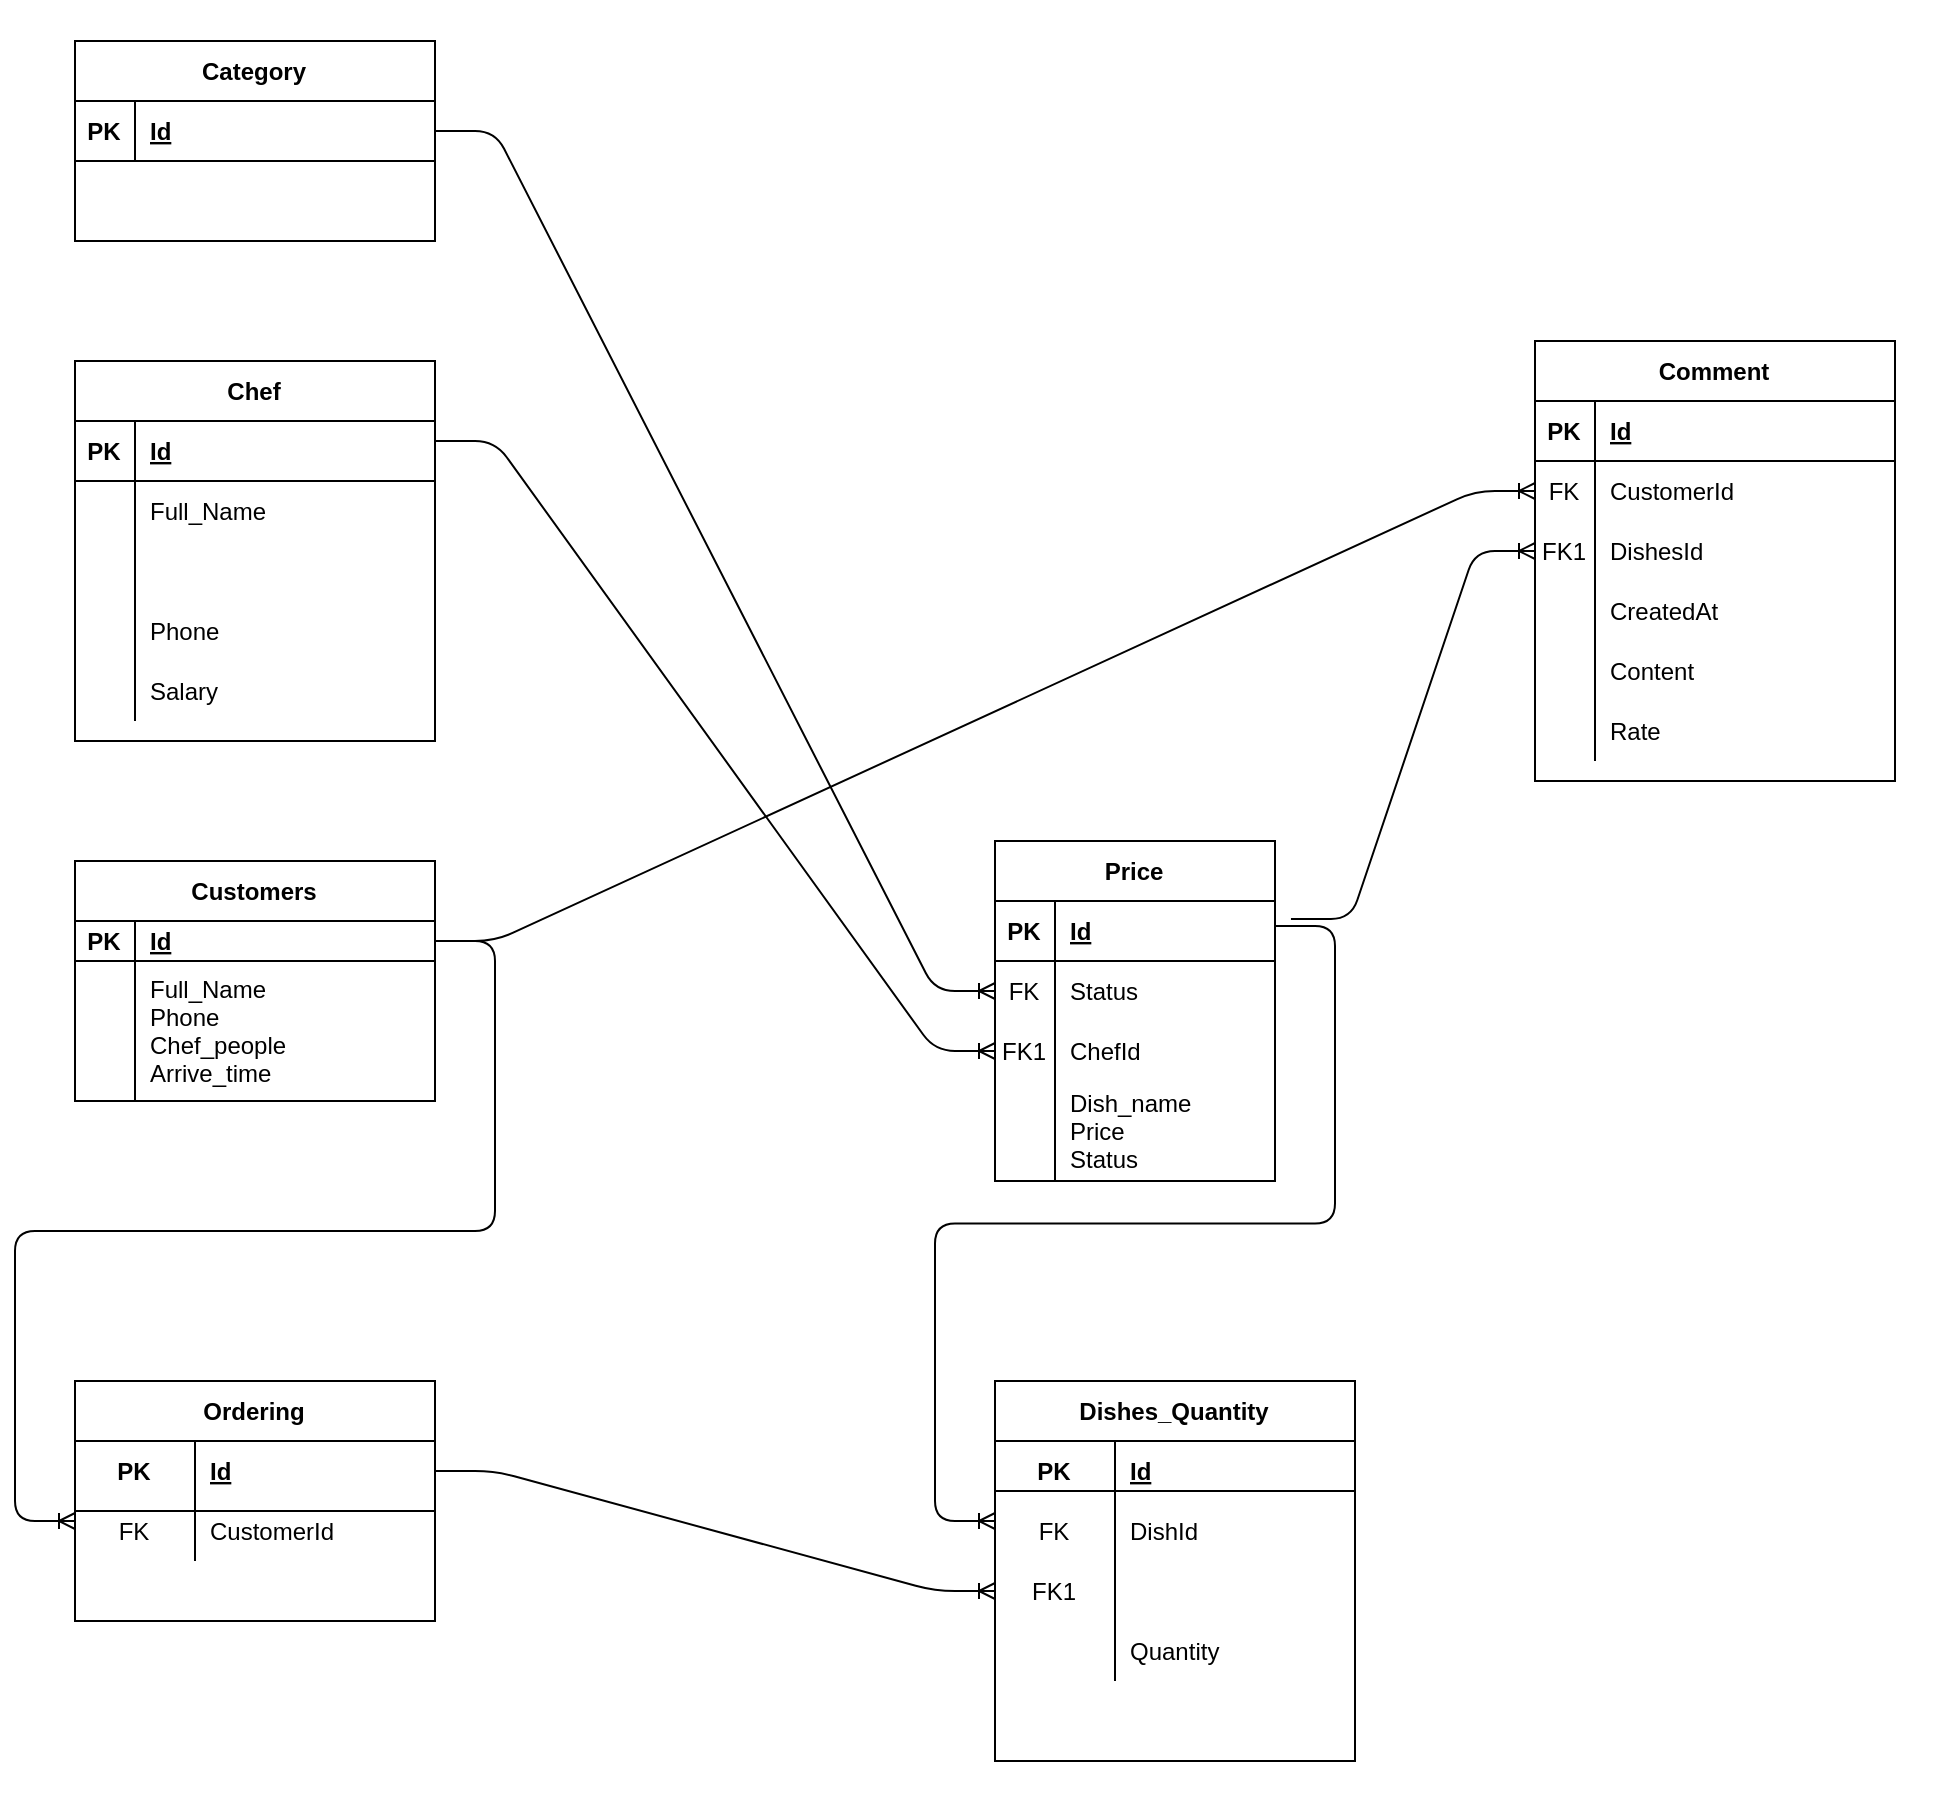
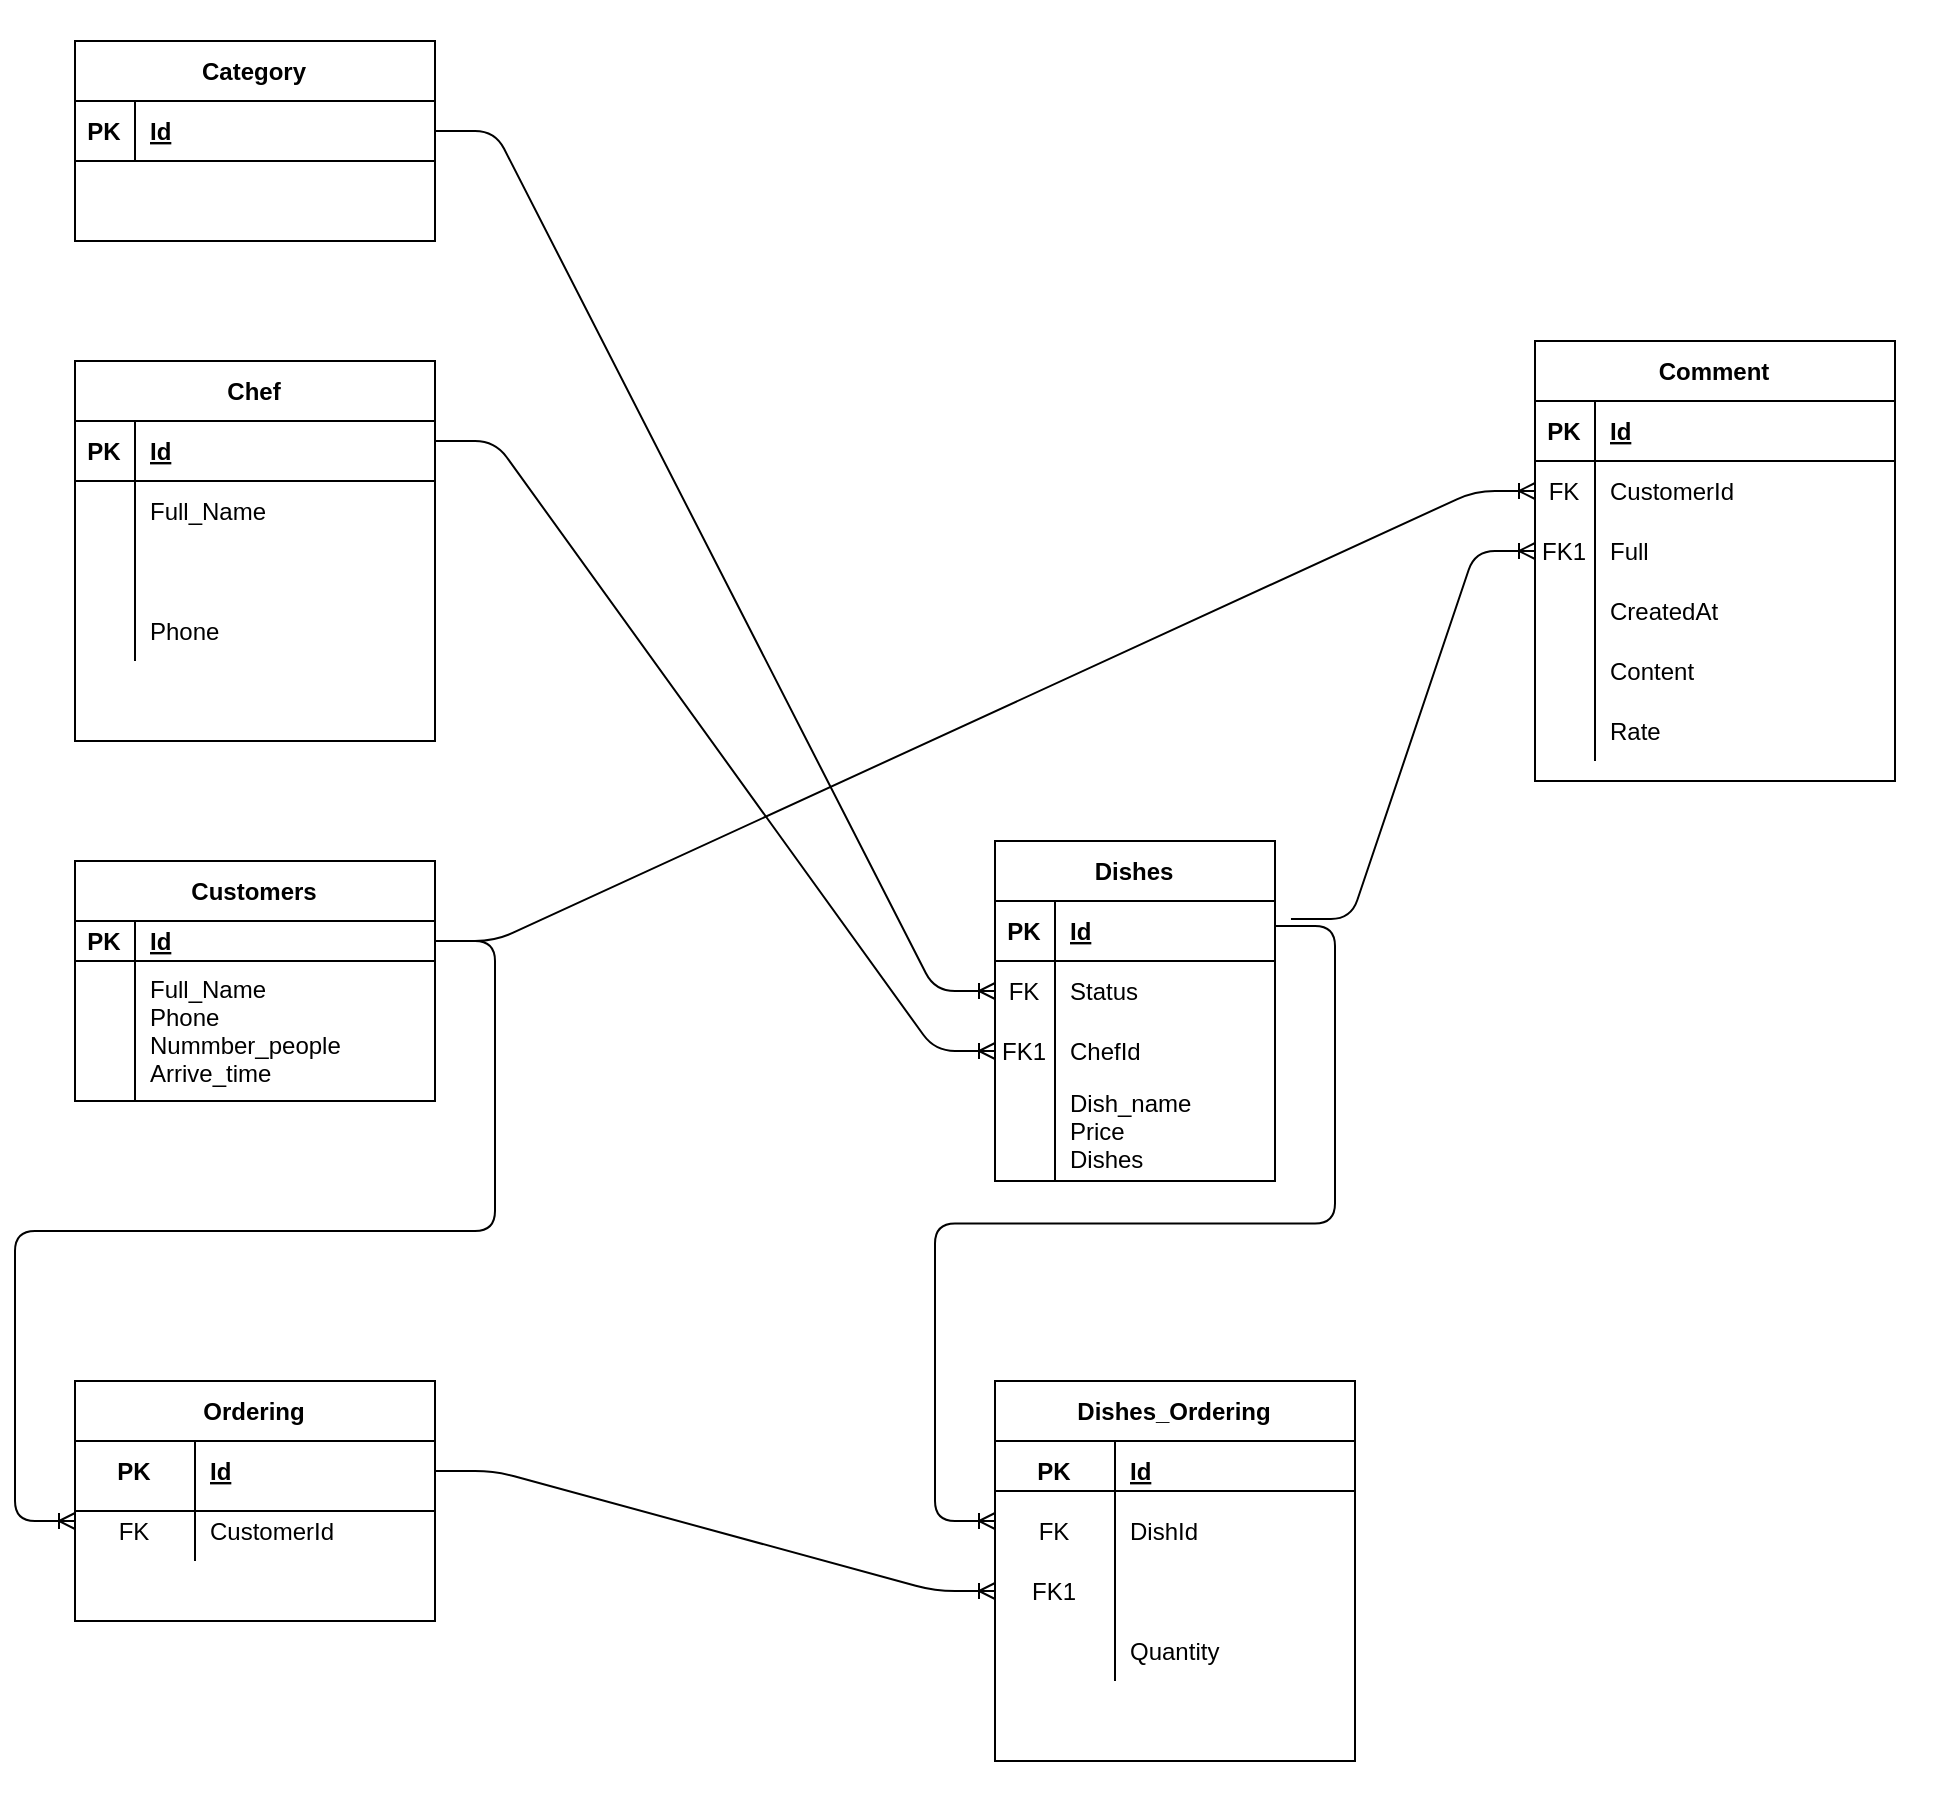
(1661, 552) -> (1631, 552)
(285, 691) -> none
(1134, 872) -> (1134, 872)
(204, 990) -> (204, 990)
(1127, 1104) -> (1127, 1104)
(1174, 1412) -> (1174, 1412)
